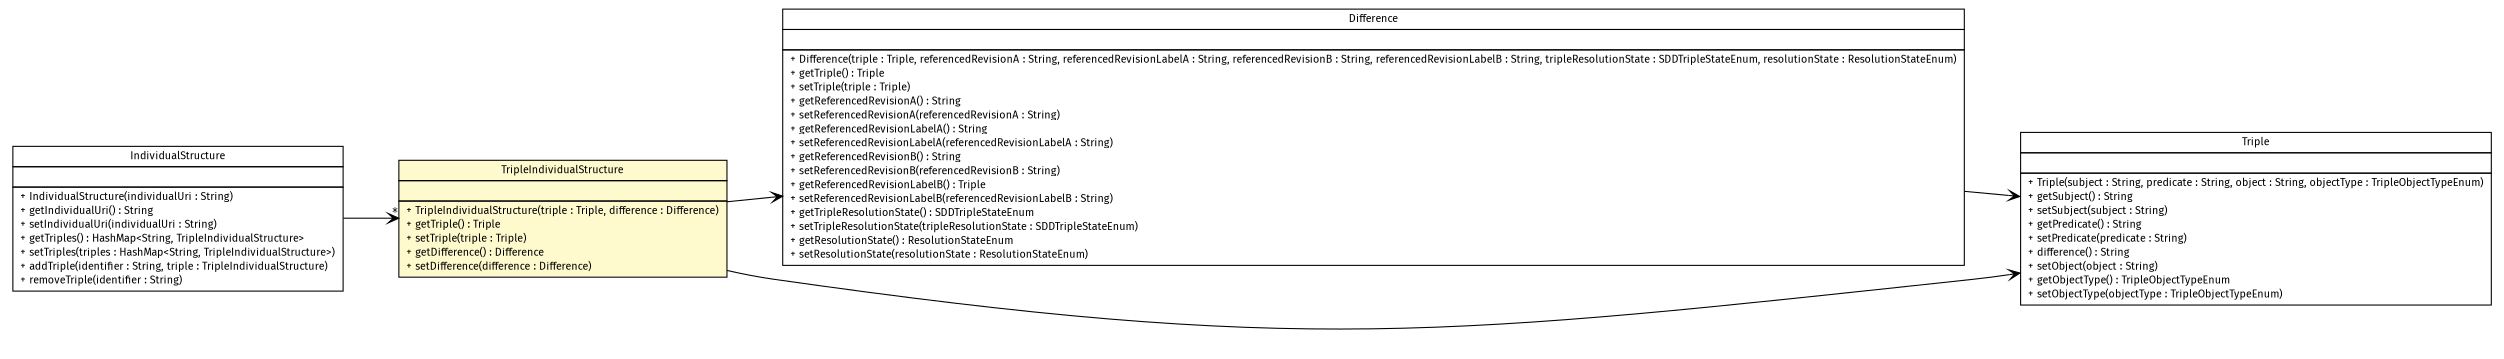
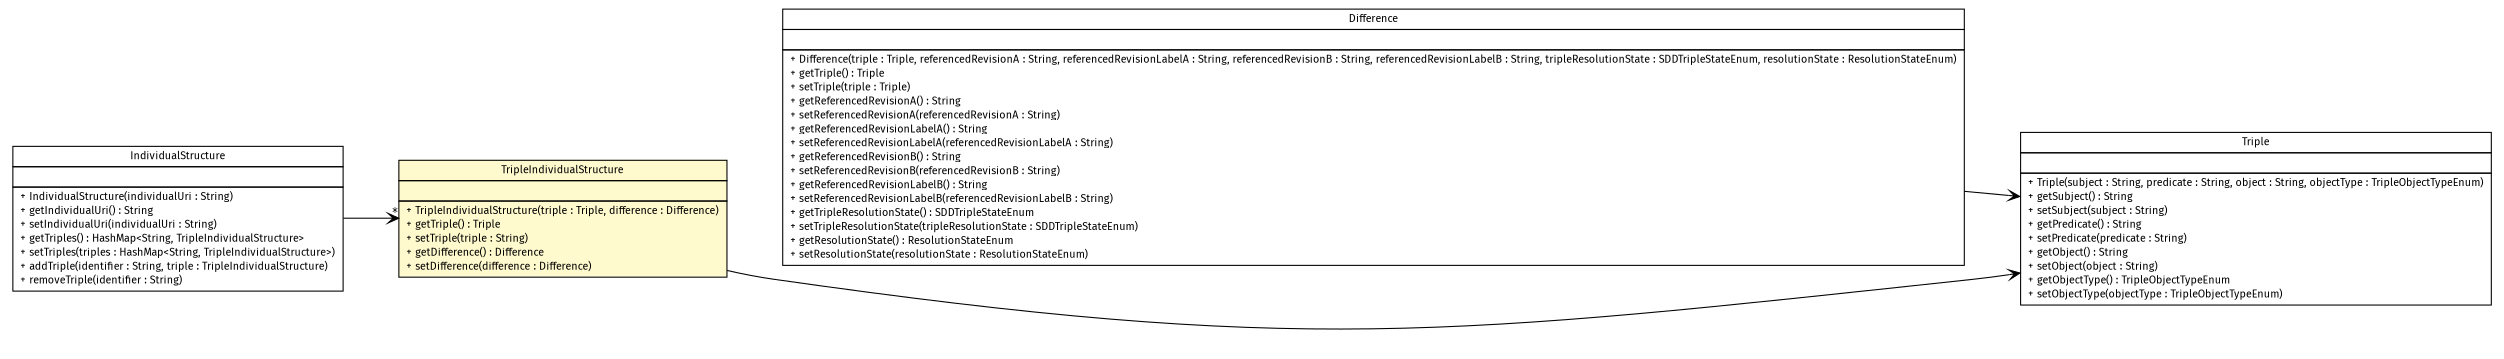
(888, 185) -> (889, 185)
(749, 200) -> none
(466, 239) -> (467, 239)
(2079, 253) -> (2079, 253)
